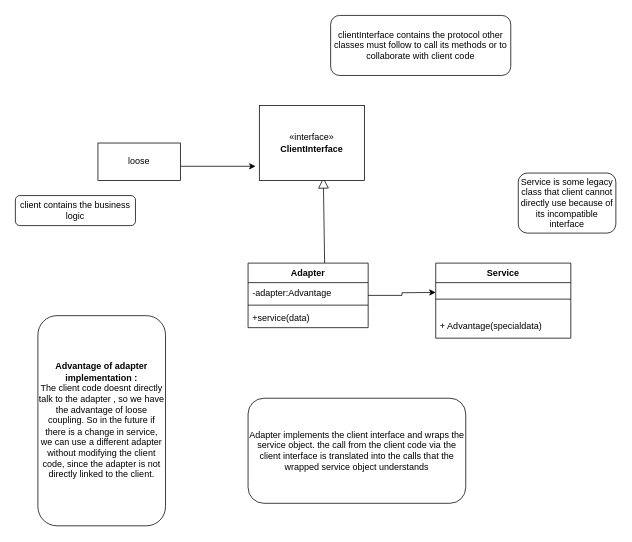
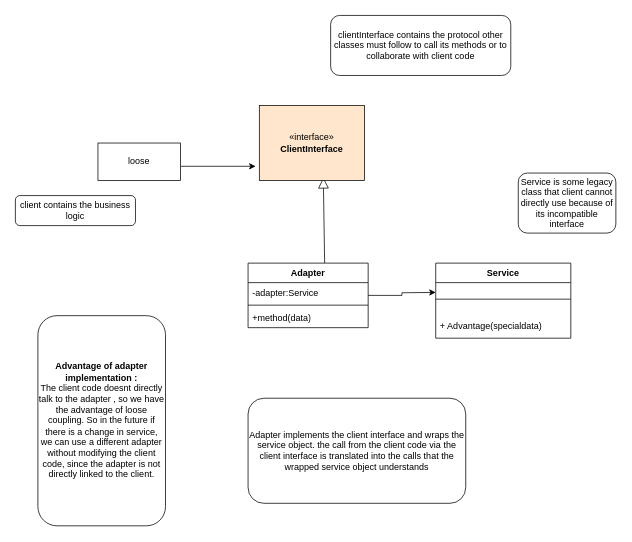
(312, 143) -> (312, 143)
(297, 293) -> (290, 293)
(286, 319) -> (285, 319)
